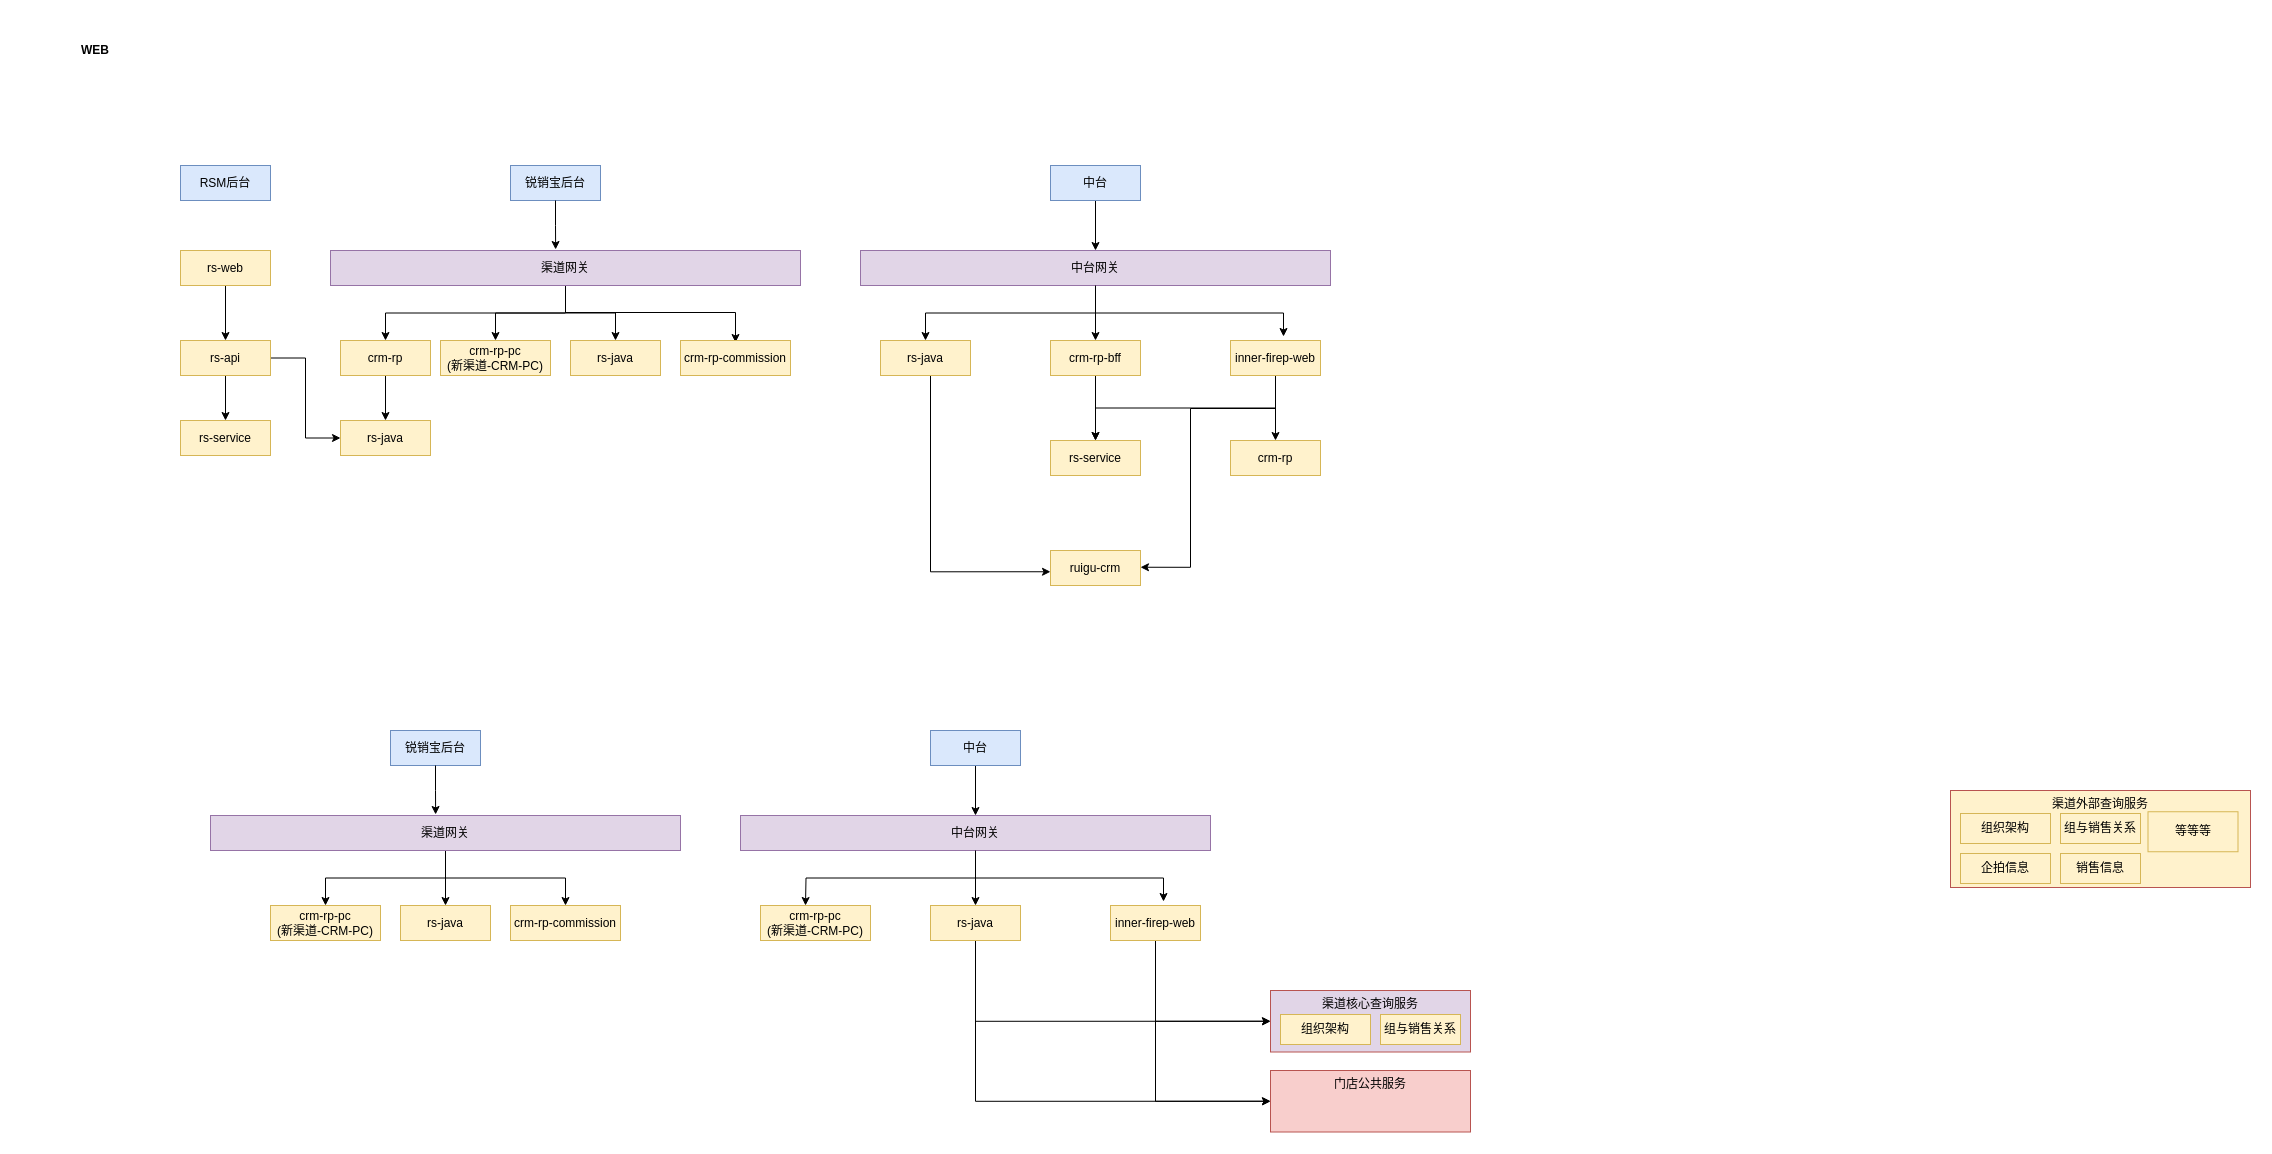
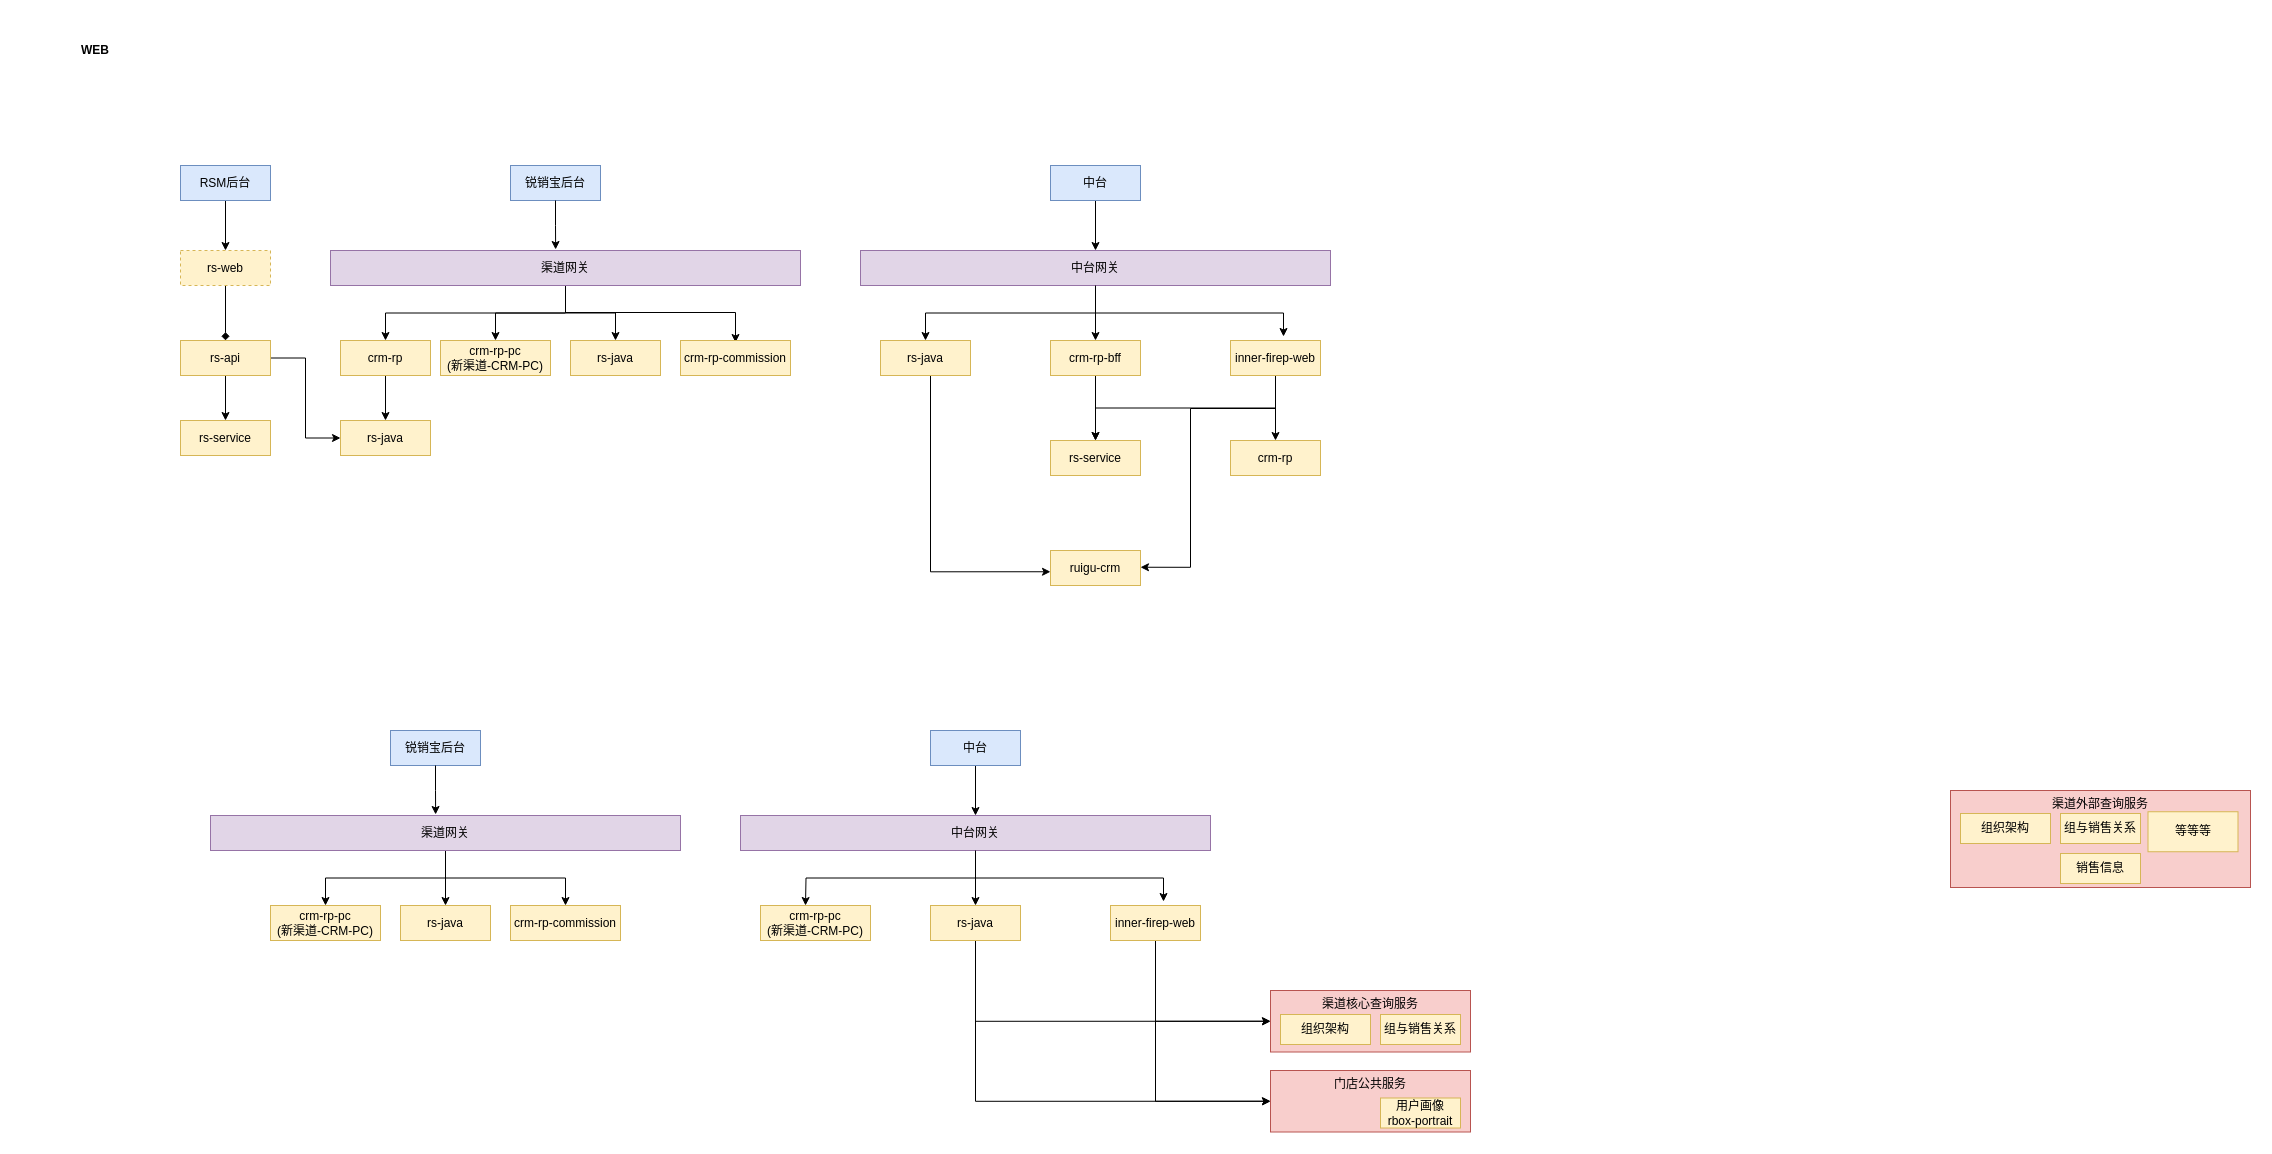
none -> (226, 222)
(226, 268) -> (226, 268)
(226, 332) -> (226, 331)
(2101, 805) -> (2101, 805)
(2006, 869) -> none
(1371, 1005) -> (1371, 1005)
none -> (1421, 1113)
